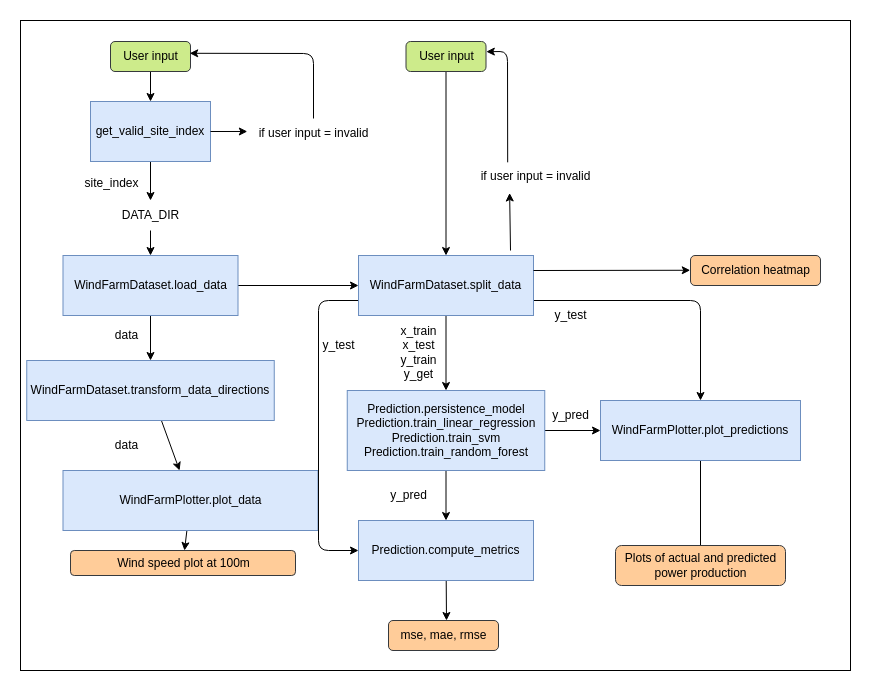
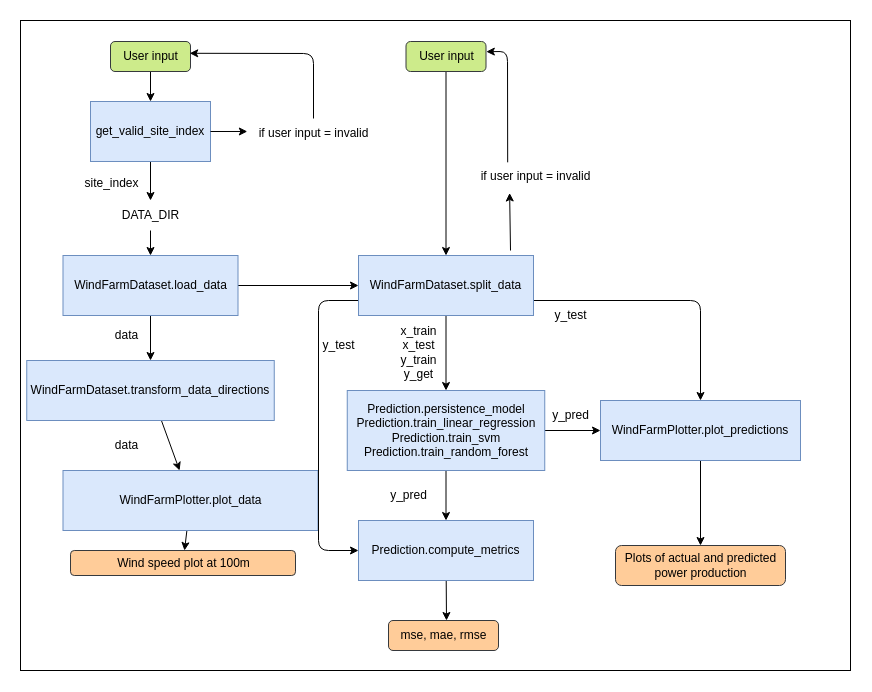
(609, 270) -> none
(756, 271) -> none
(701, 540) -> (701, 537)
